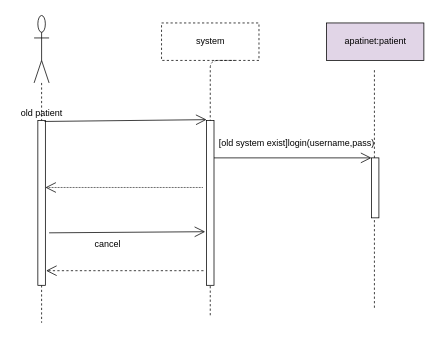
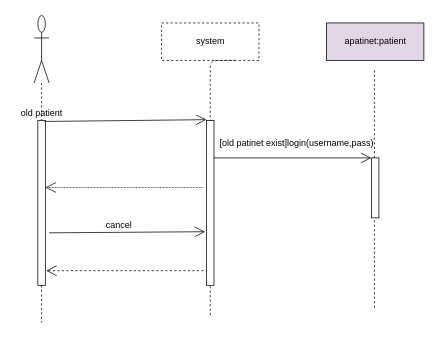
(297, 143) -> (297, 143)
(108, 244) -> (119, 225)
